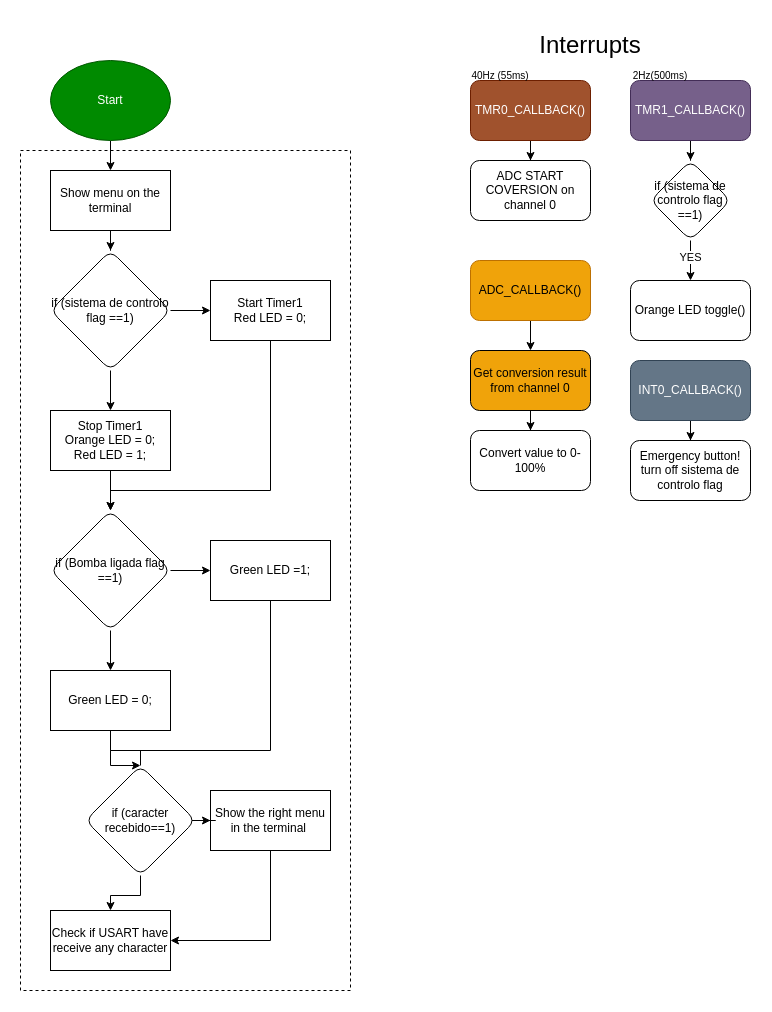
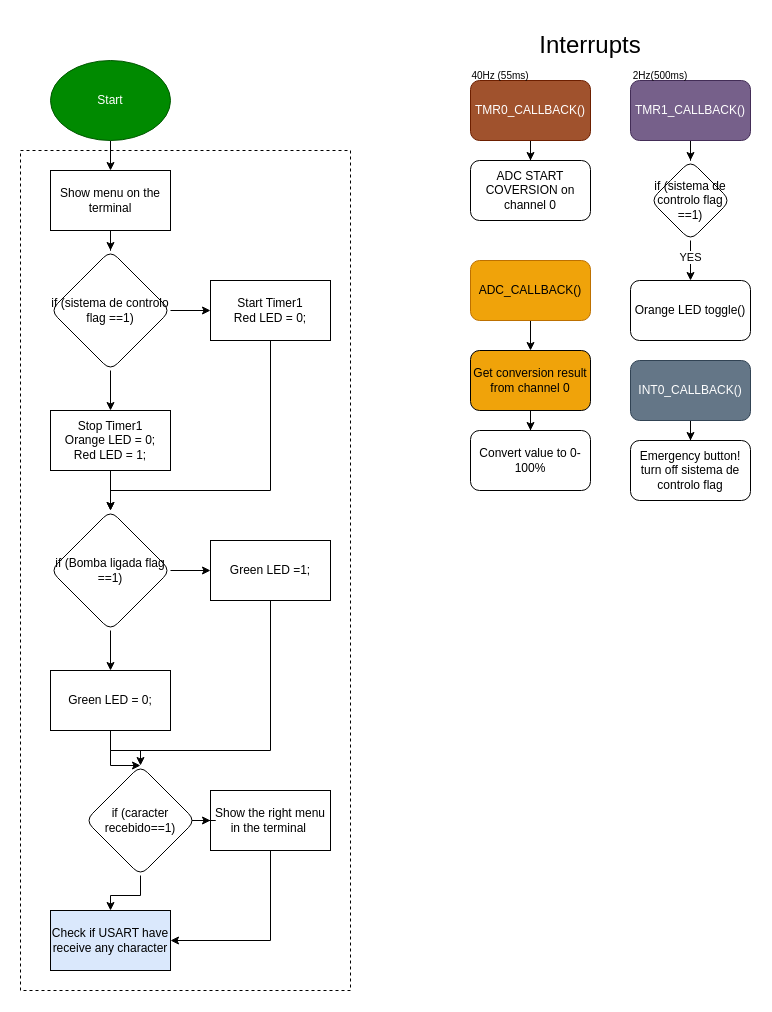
(141, 760) -> (141, 757)
(111, 941) -> (111, 941)
